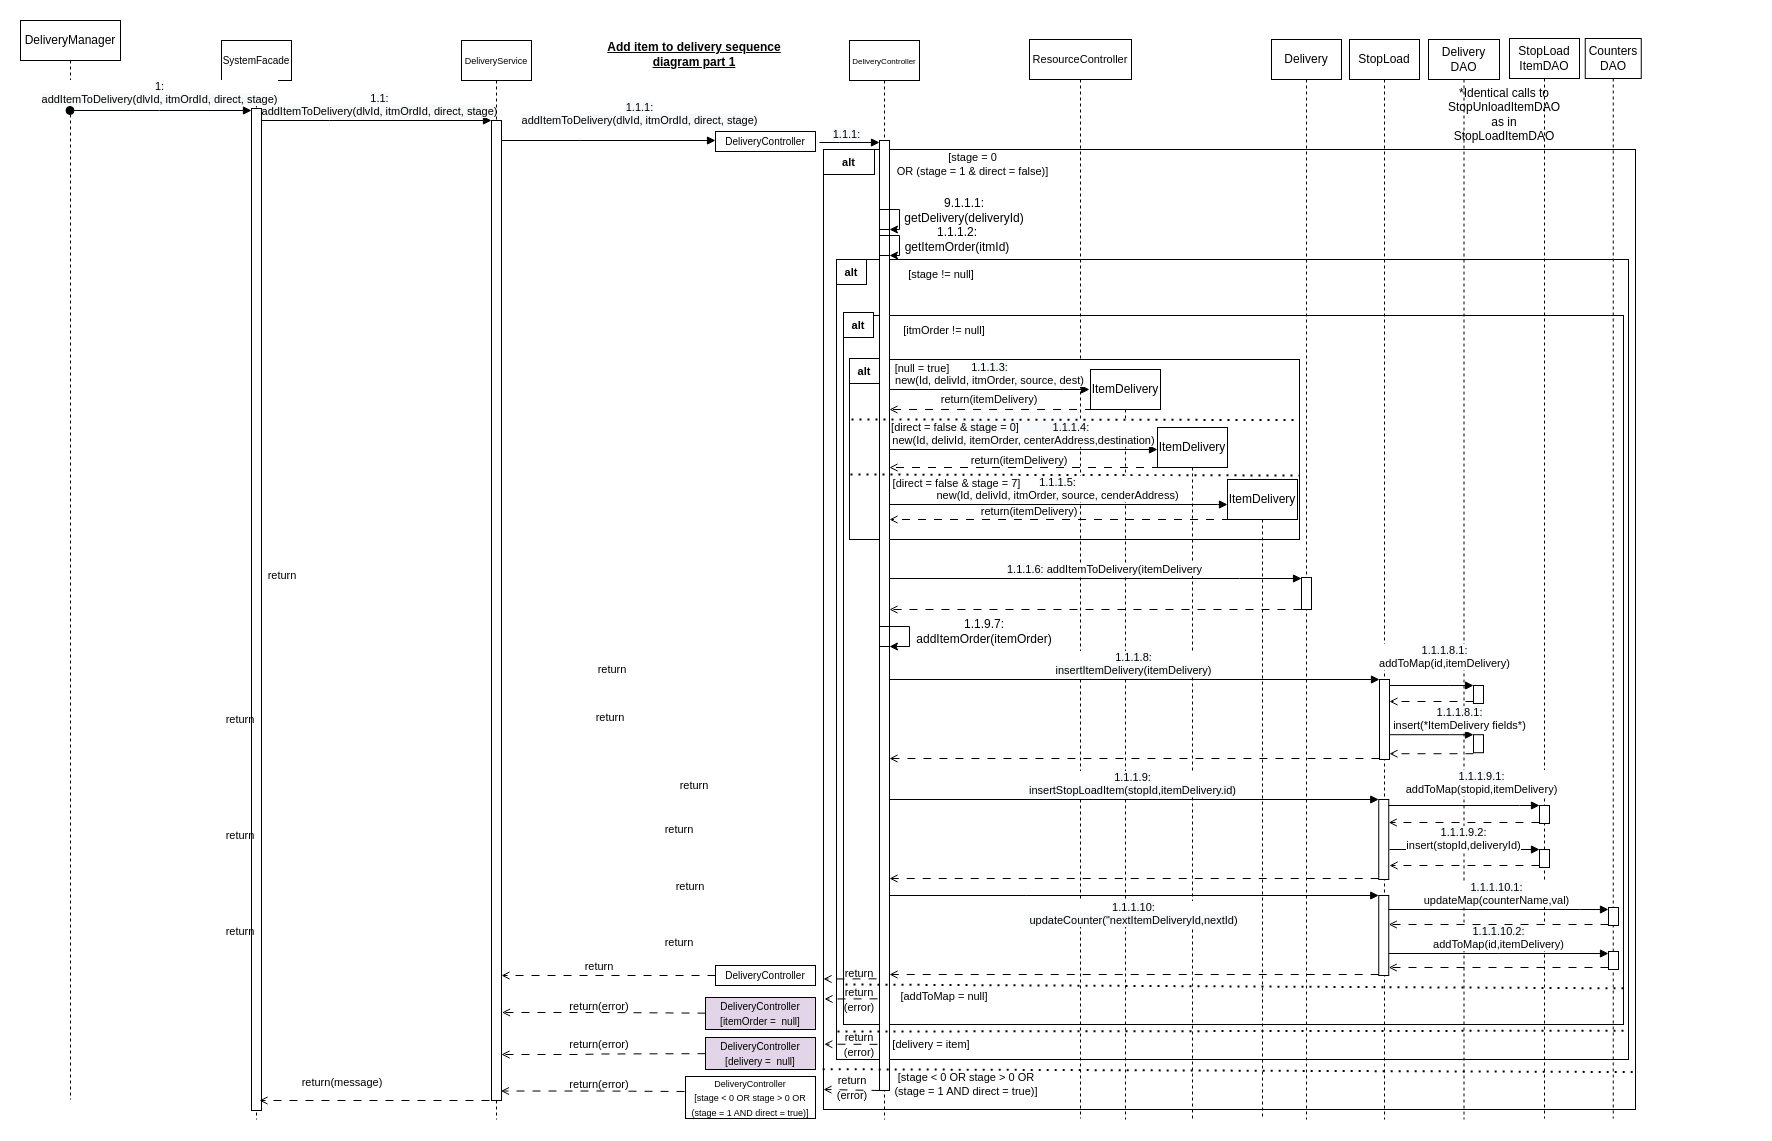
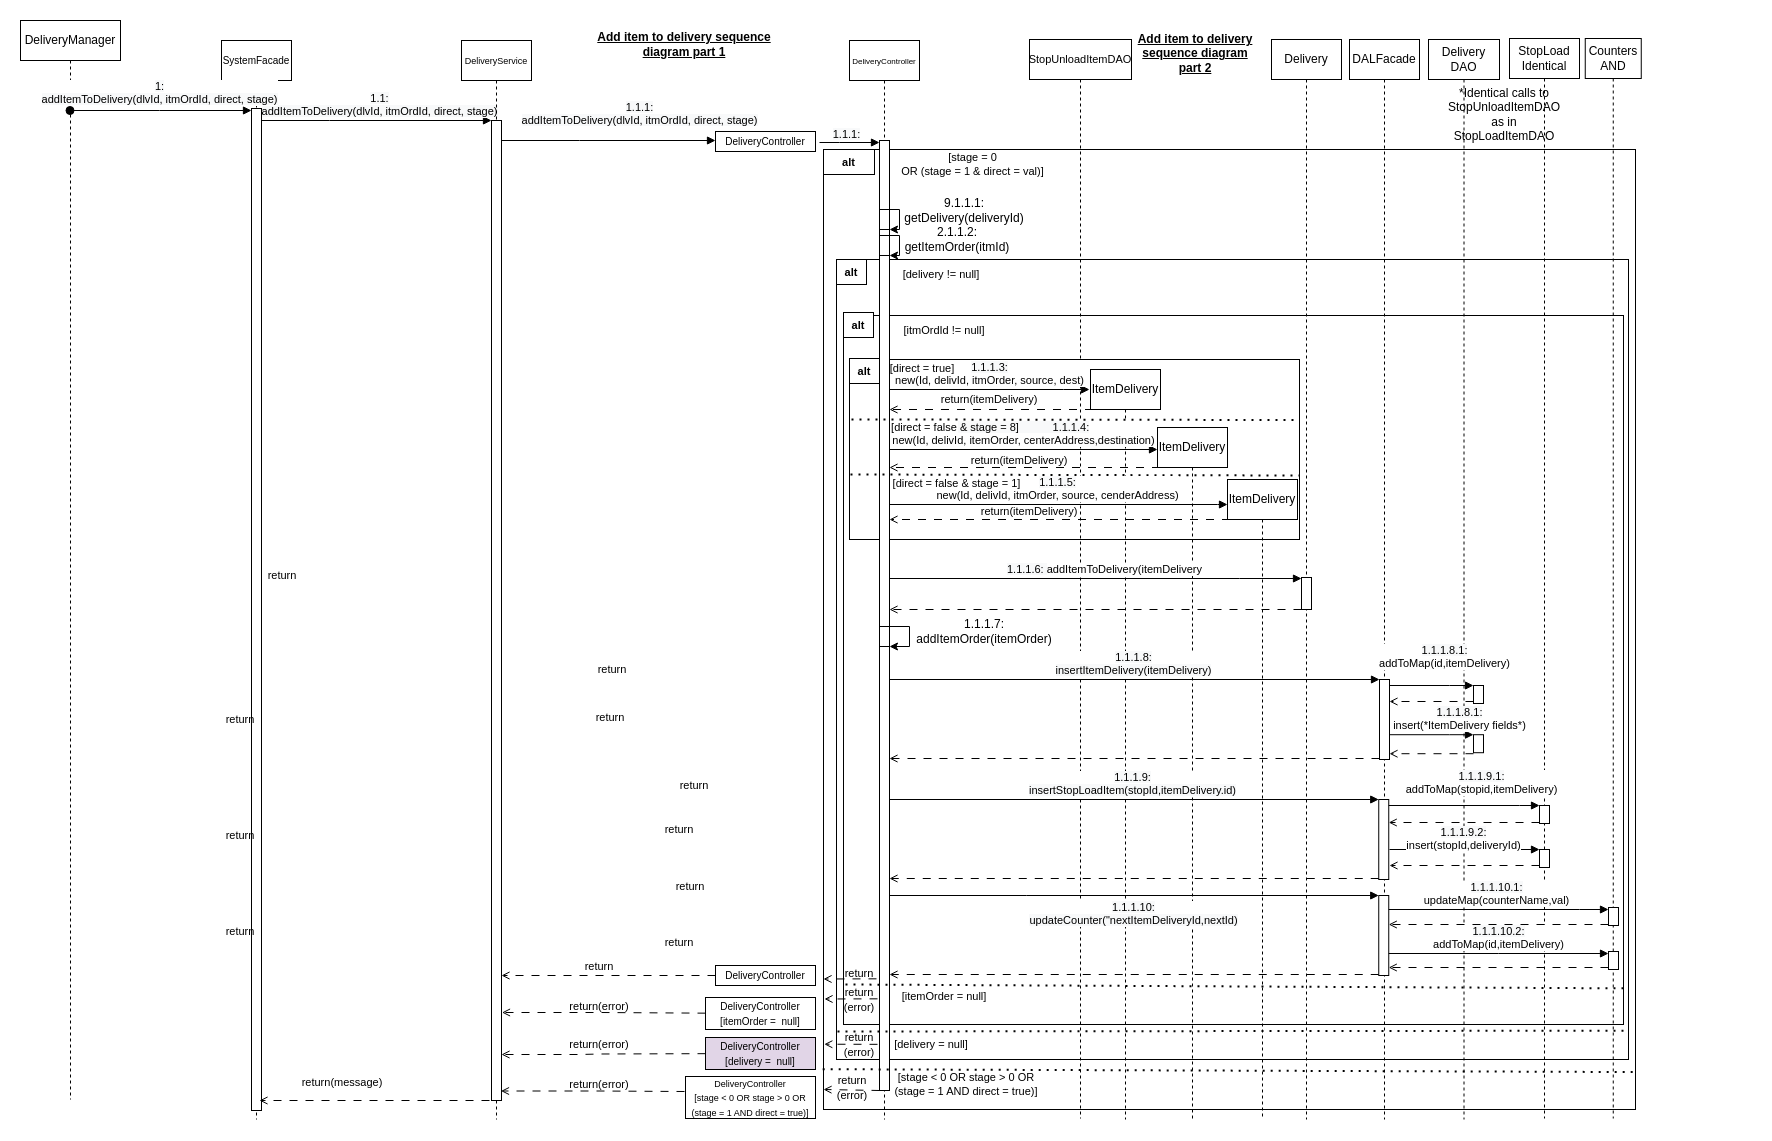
none -> (1196, 54)
(695, 55) -> (685, 45)
(1545, 59) -> (1545, 59)
(1614, 59) -> (1614, 59)
(1081, 60) -> (1081, 60)
(1385, 60) -> (1385, 60)
(973, 165) -> (973, 165)
(958, 240) -> (958, 240)
(942, 275) -> (942, 275)
(945, 331) -> (945, 331)
(923, 369) -> (923, 369)
(956, 428) -> (956, 428)
(957, 484) -> (957, 484)
(985, 632) -> (985, 632)
(945, 997) -> (945, 997)
(761, 1014) -> (761, 1014)
(932, 1045) -> (932, 1045)
